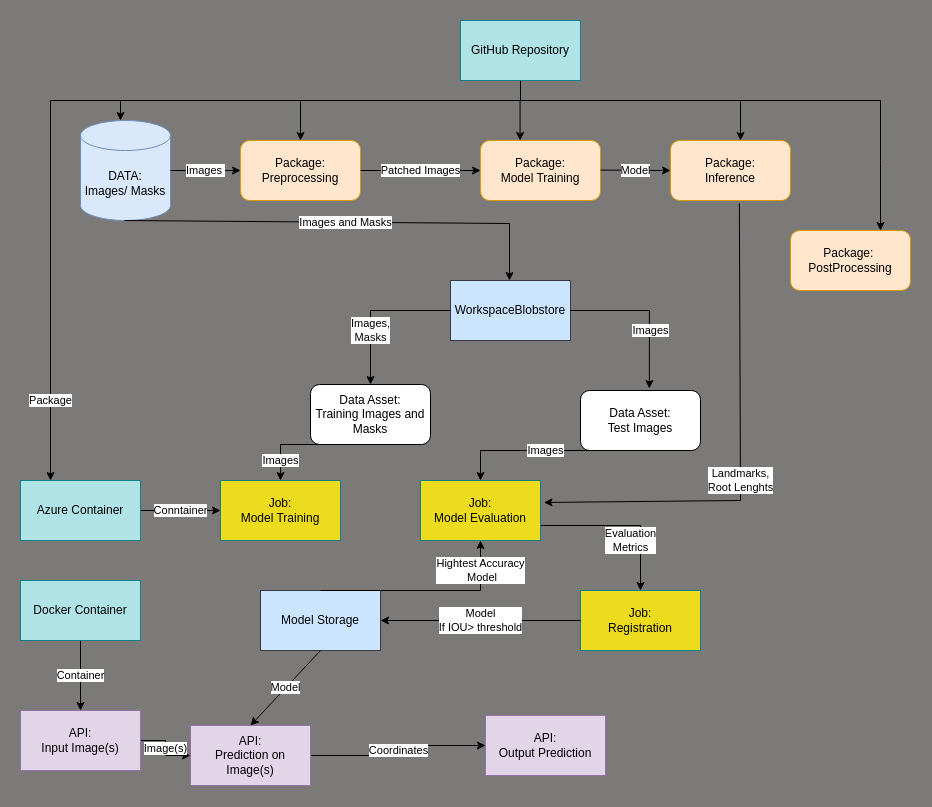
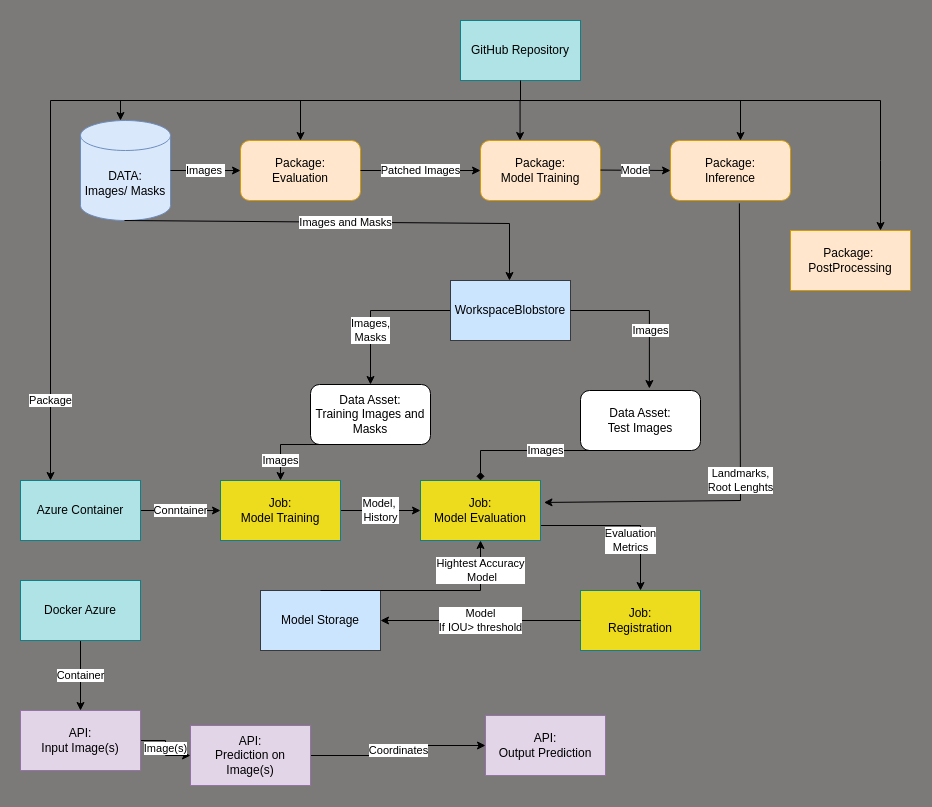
(301, 171) -> (301, 171)
(851, 261) -> (851, 261)
(481, 472) -> (481, 472)
none -> (377, 511)
(81, 611) -> (81, 611)
(288, 686) -> none
